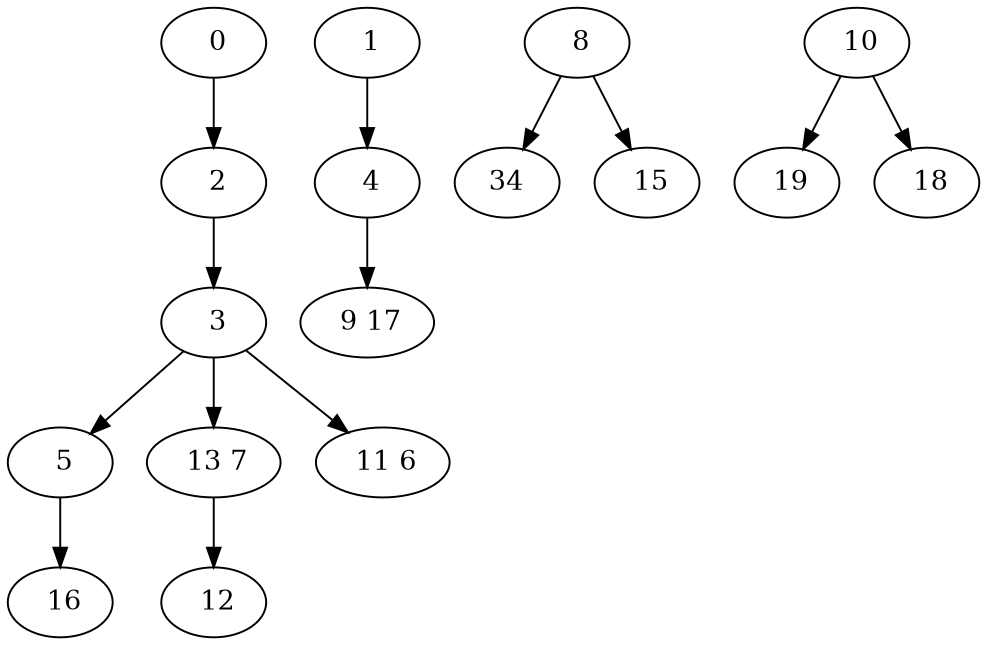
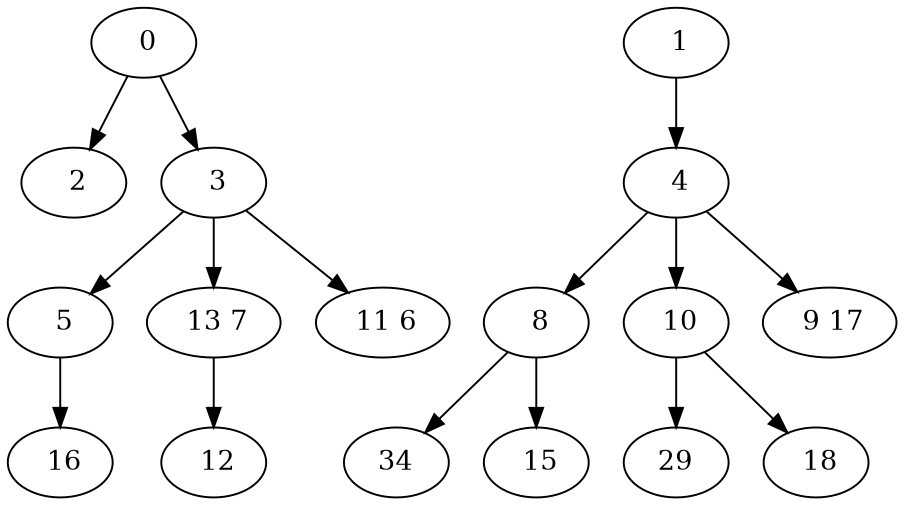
(787, 183) -> (676, 462)
(214, 243) -> (174, 104)
none -> (676, 243)
none -> (613, 246)
